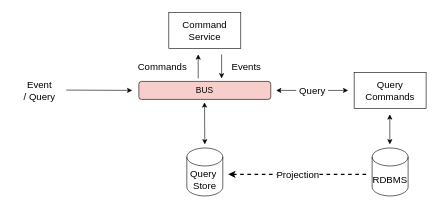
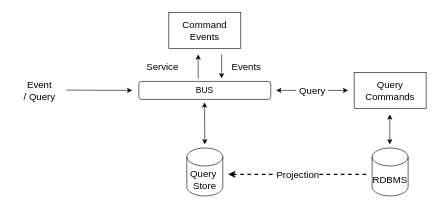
(205, 30) -> (205, 30)
(163, 66) -> (163, 66)
(205, 90) -> (205, 90)
